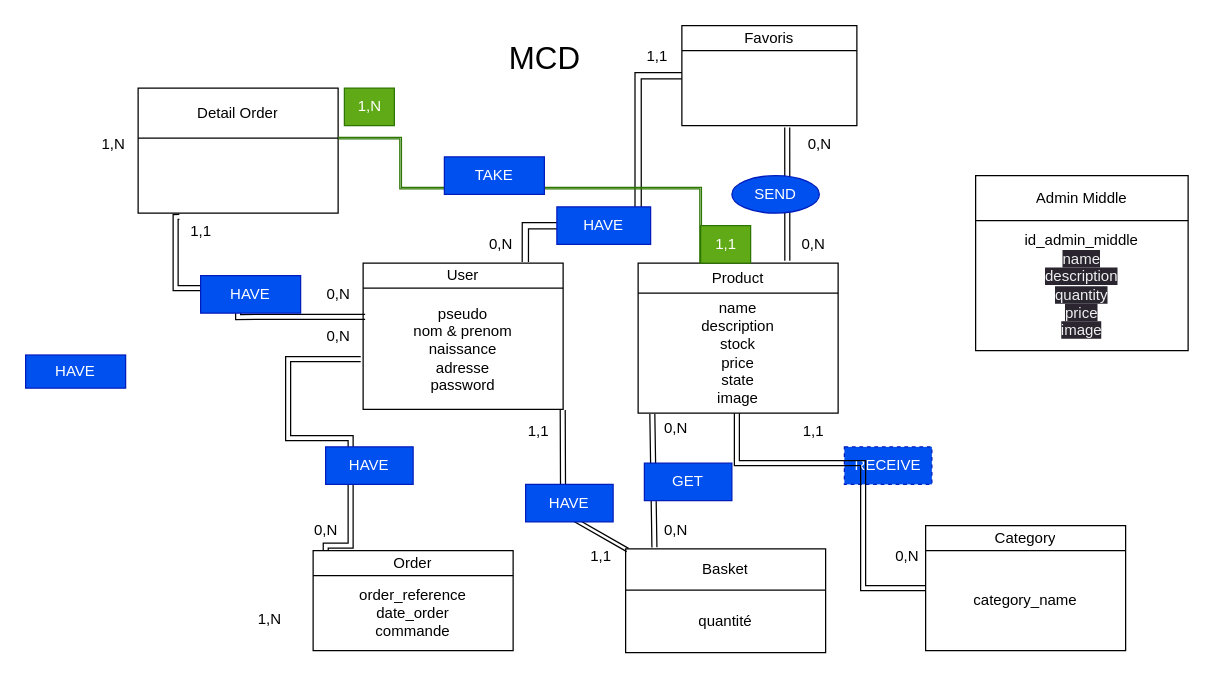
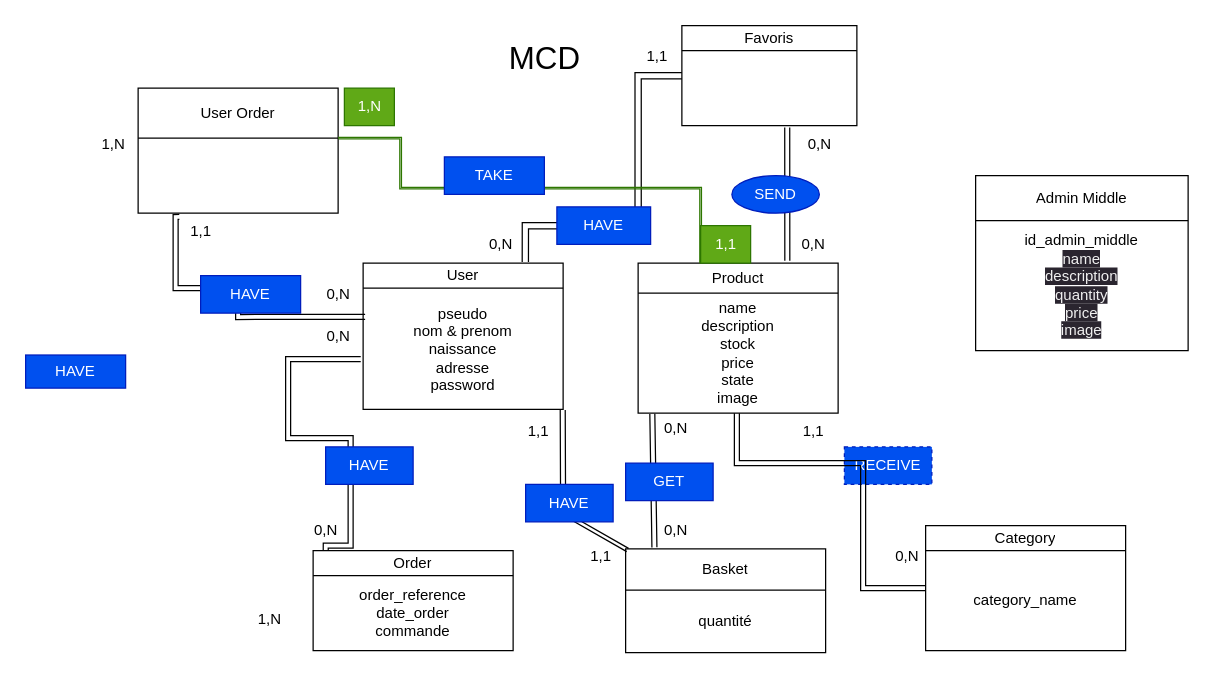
(238, 113) -> (238, 113)
(688, 482) -> (669, 482)
